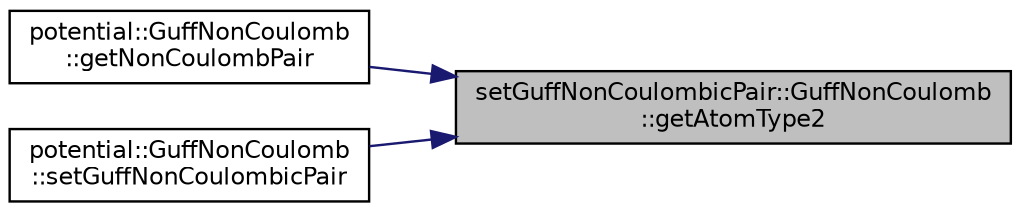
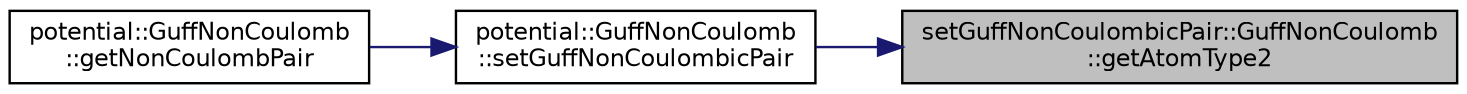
(401, 70) -> (400, 47)
